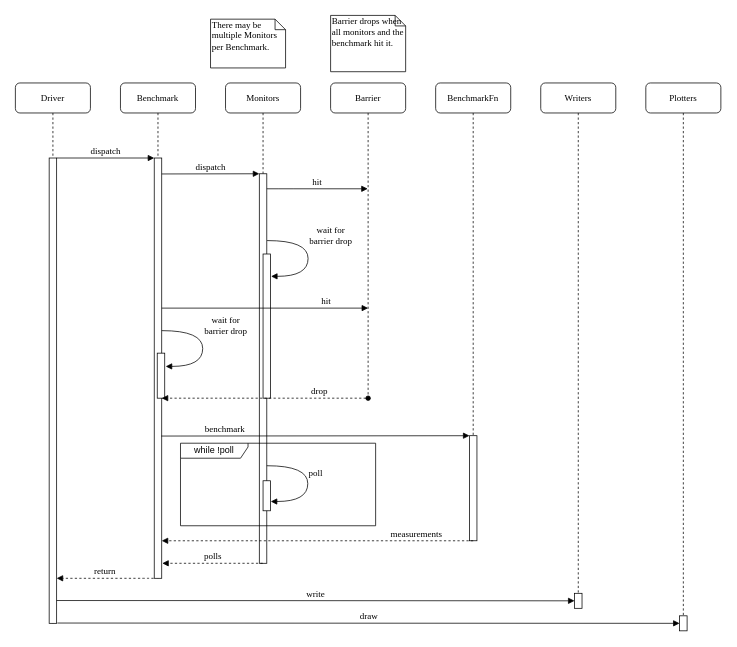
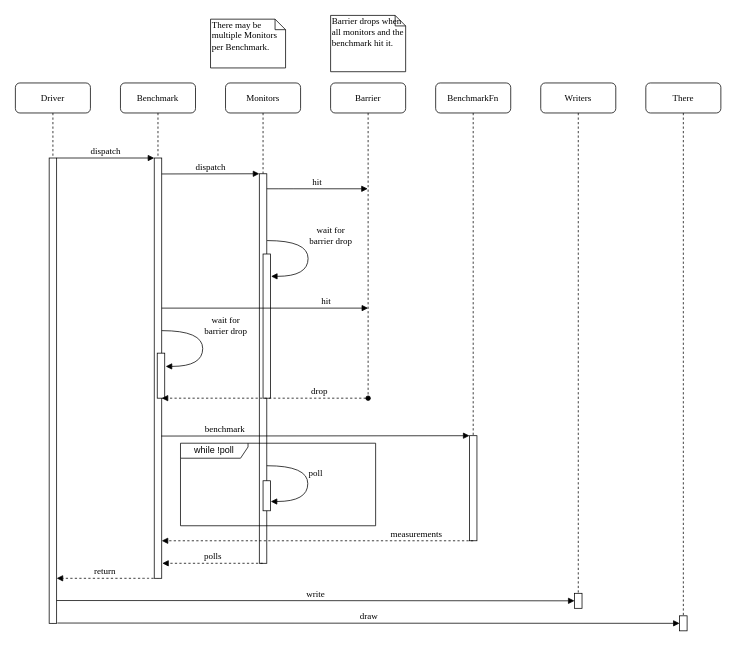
(683, 98) -> (683, 98)
